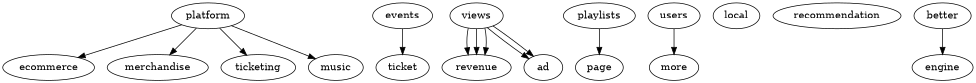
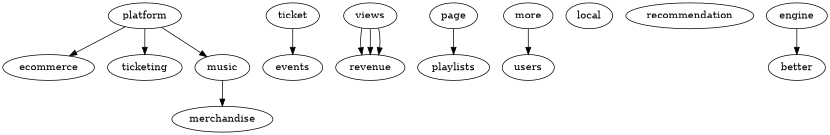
(403, 38) -> (293, 38)
(599, 38) -> (454, 38)
(674, 38) -> (528, 38)
(943, 38) -> (797, 38)
(186, 39) -> (222, 90)
(543, 67) -> none
